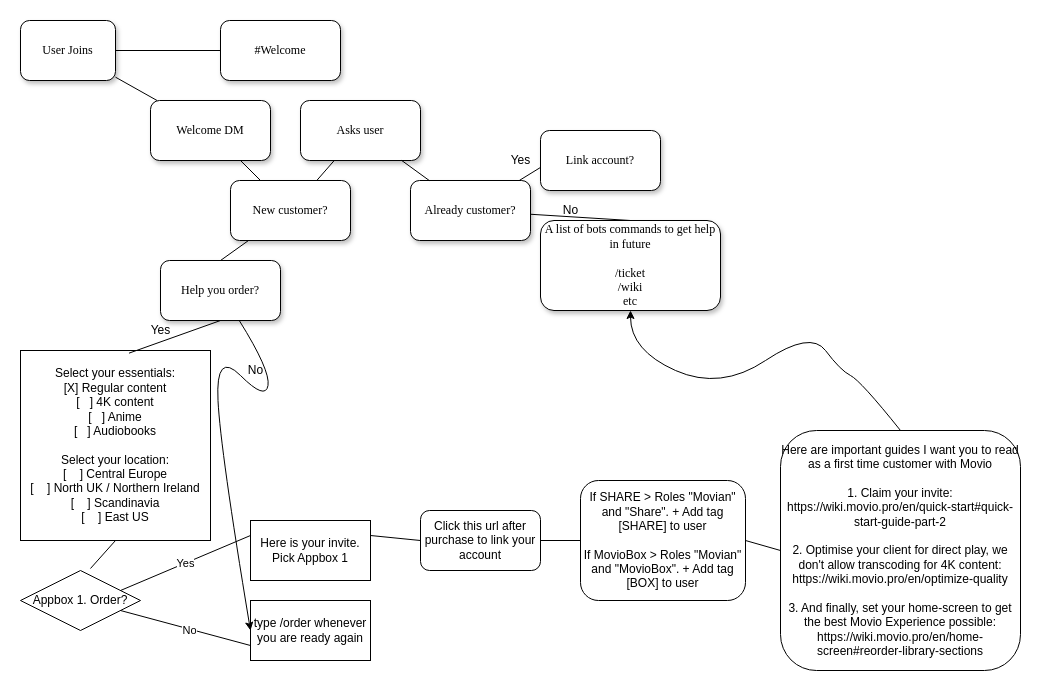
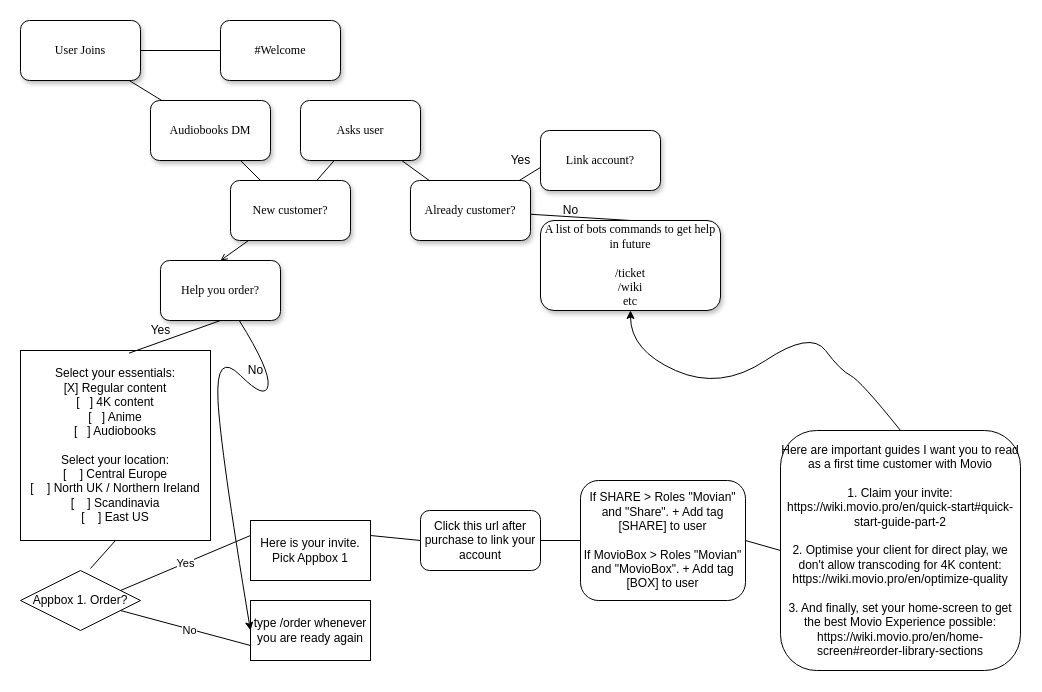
(68, 51) -> (81, 51)
(211, 131) -> (211, 131)
(225, 258) -> (225, 257)
